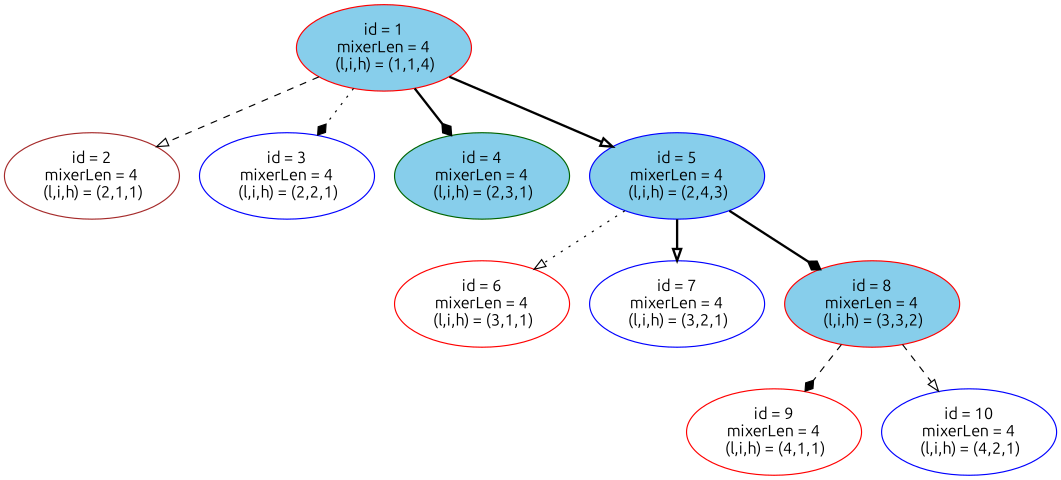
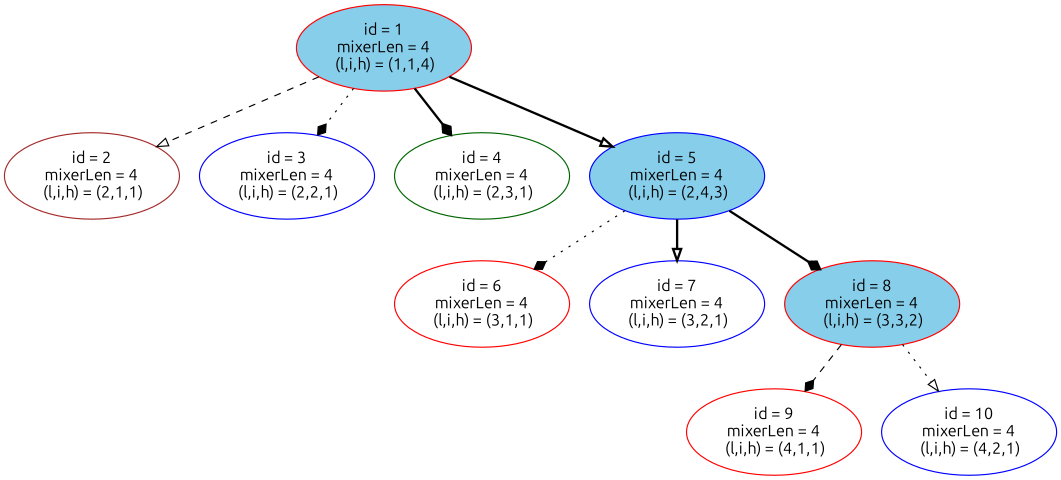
(482, 176) -> (482, 176)
(584, 237) -> (585, 236)
(917, 363) -> (917, 363)
